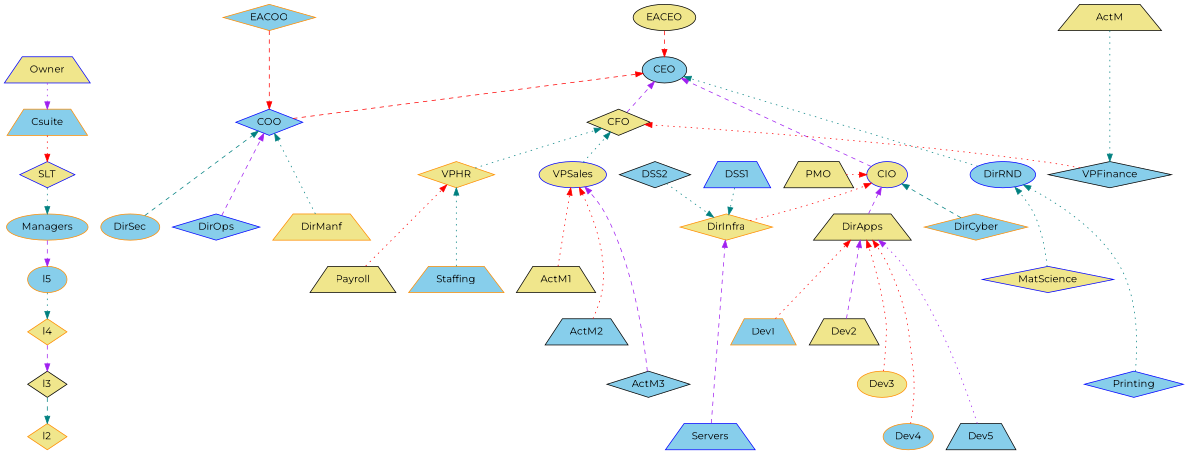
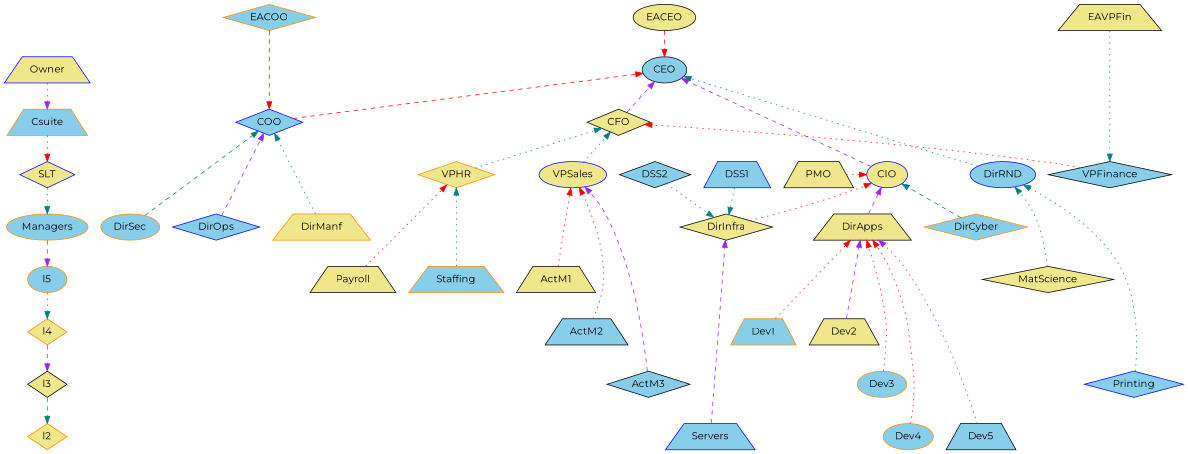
(1110, 17) -> (1110, 17)
(726, 227) -> (726, 227)
(1048, 279) -> (1048, 279)
(882, 384) -> (882, 384)
